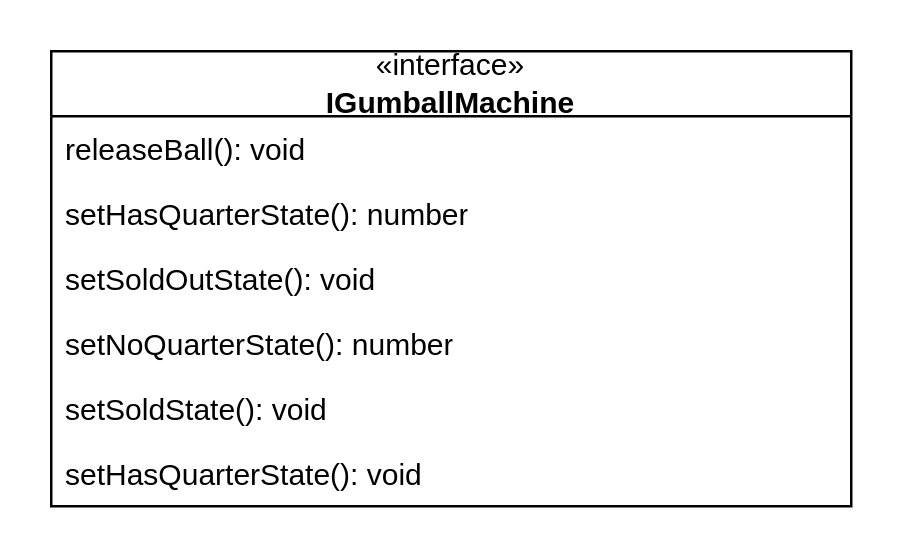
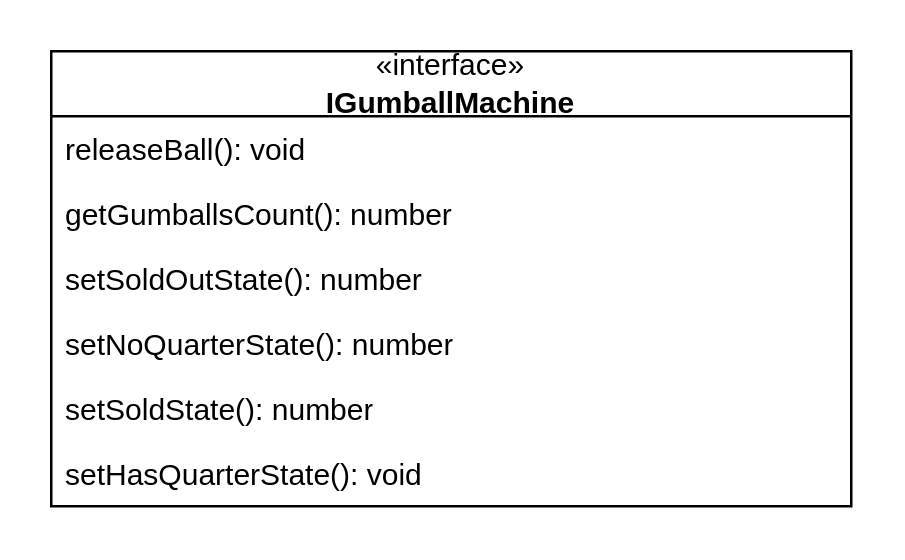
(294, 217) -> (269, 217)
(244, 282) -> (265, 282)
(219, 412) -> (239, 412)
